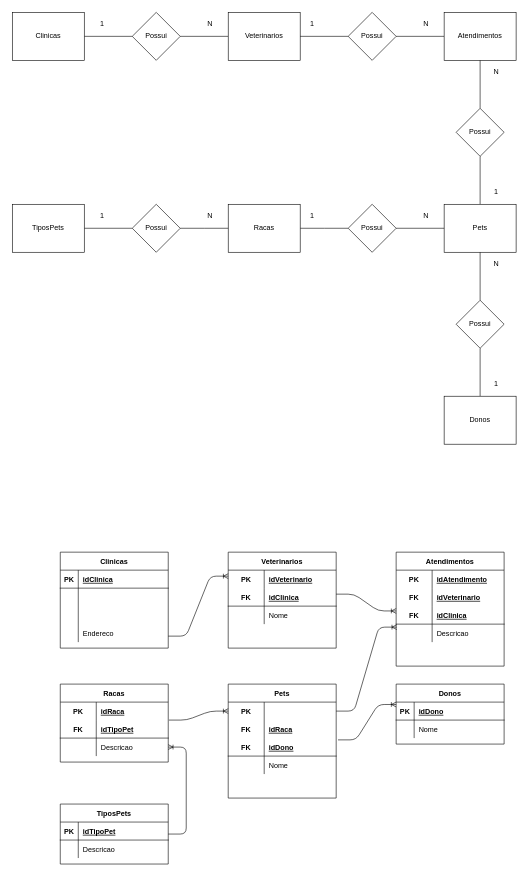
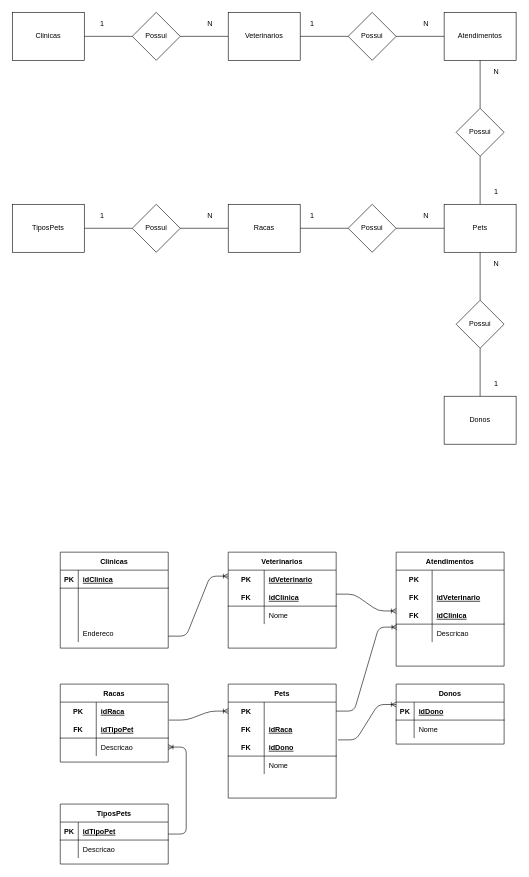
(468, 579) -> none
